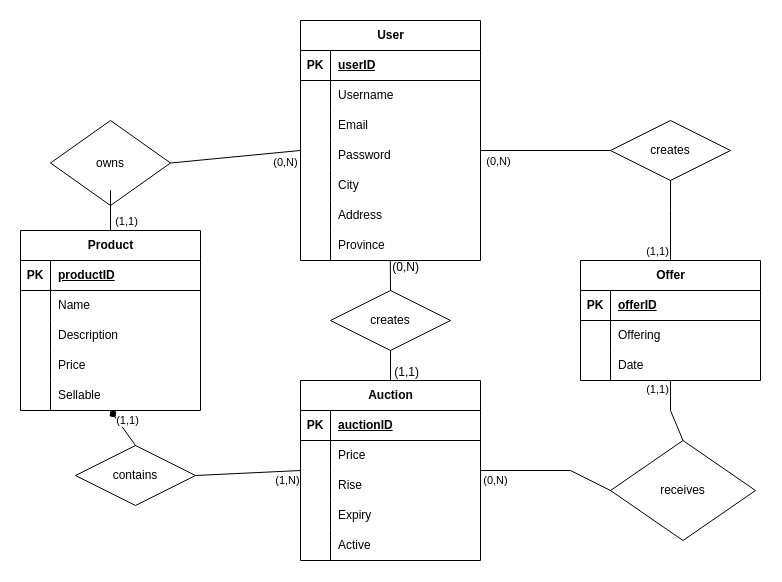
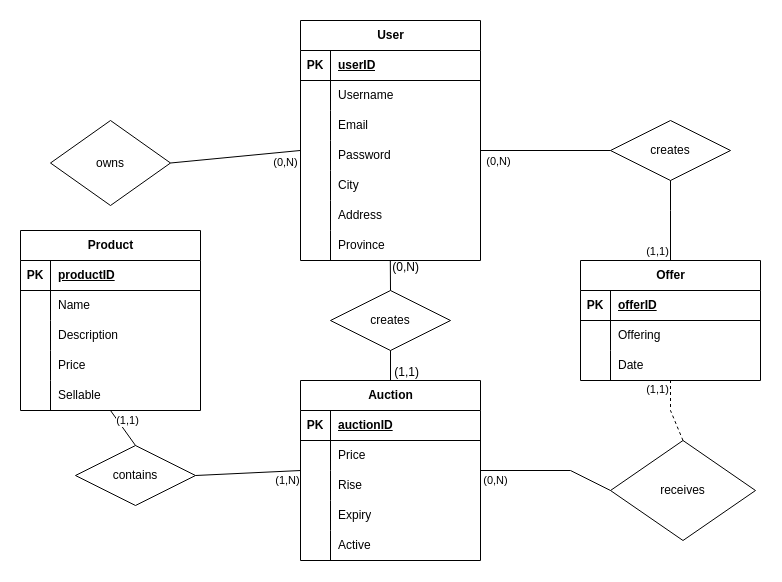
(111, 204) -> none
(671, 411) -> (671, 411)
(115, 417) -> (113, 415)
